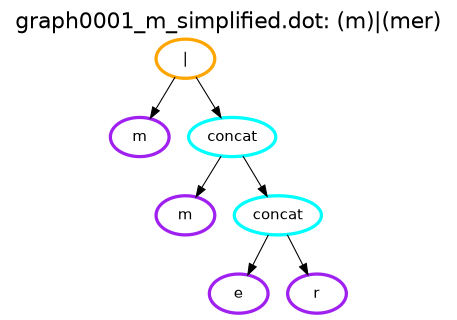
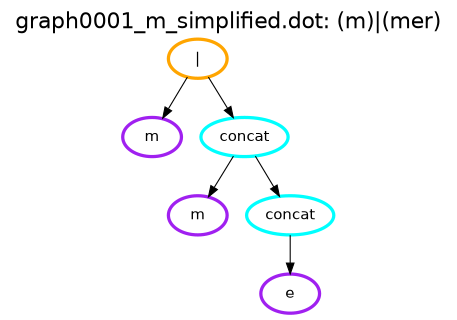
(317, 294) -> none
